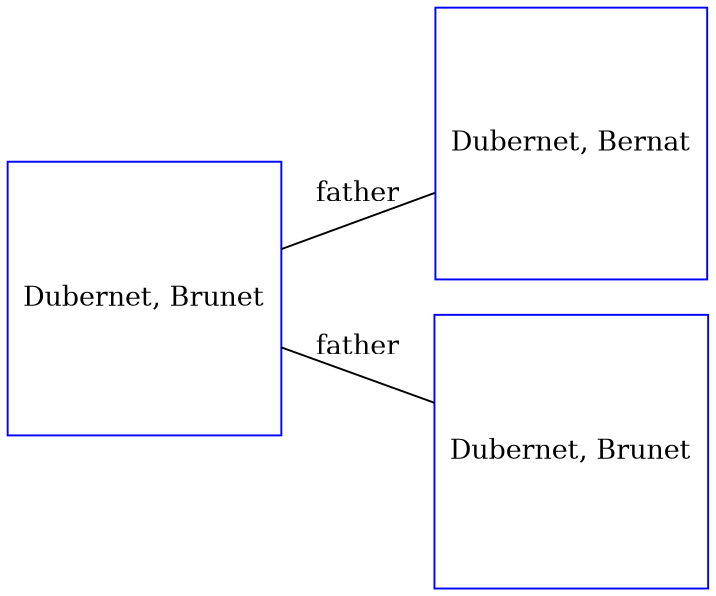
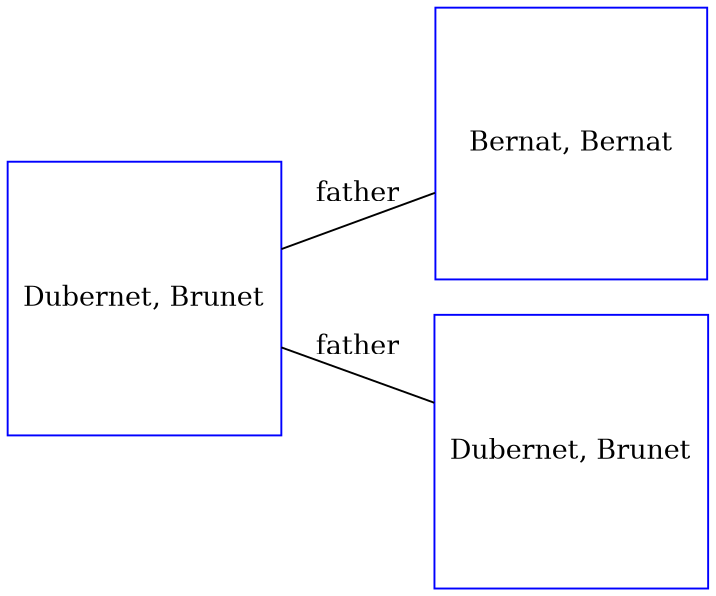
(571, 144) -> (571, 144)
